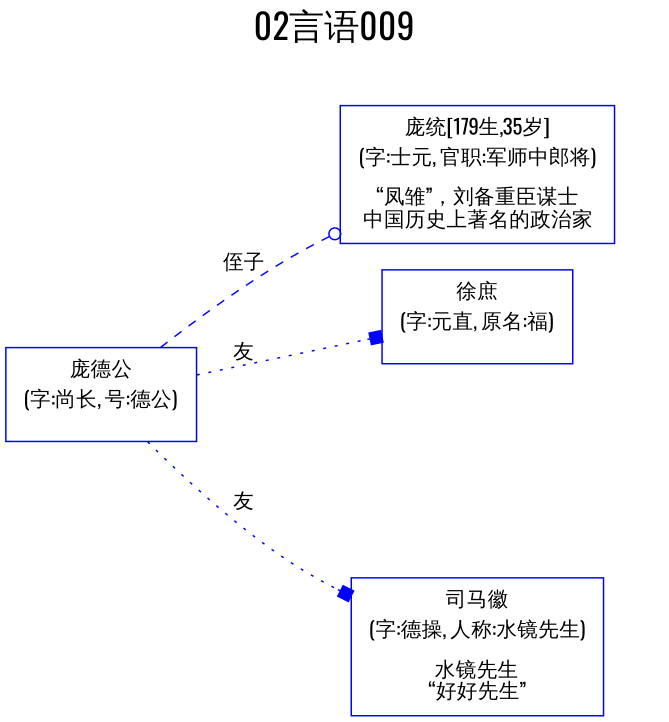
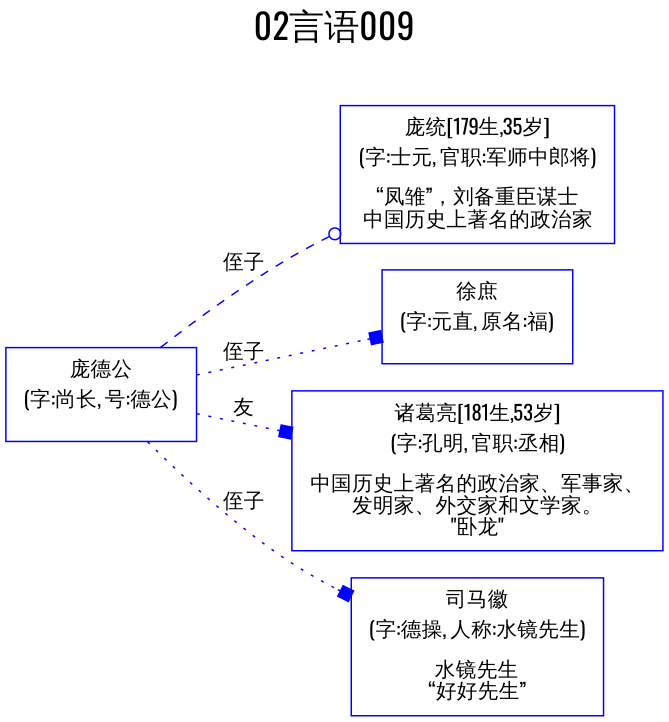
(244, 353) -> (244, 353)
none -> (477, 471)
(244, 502) -> (244, 502)
